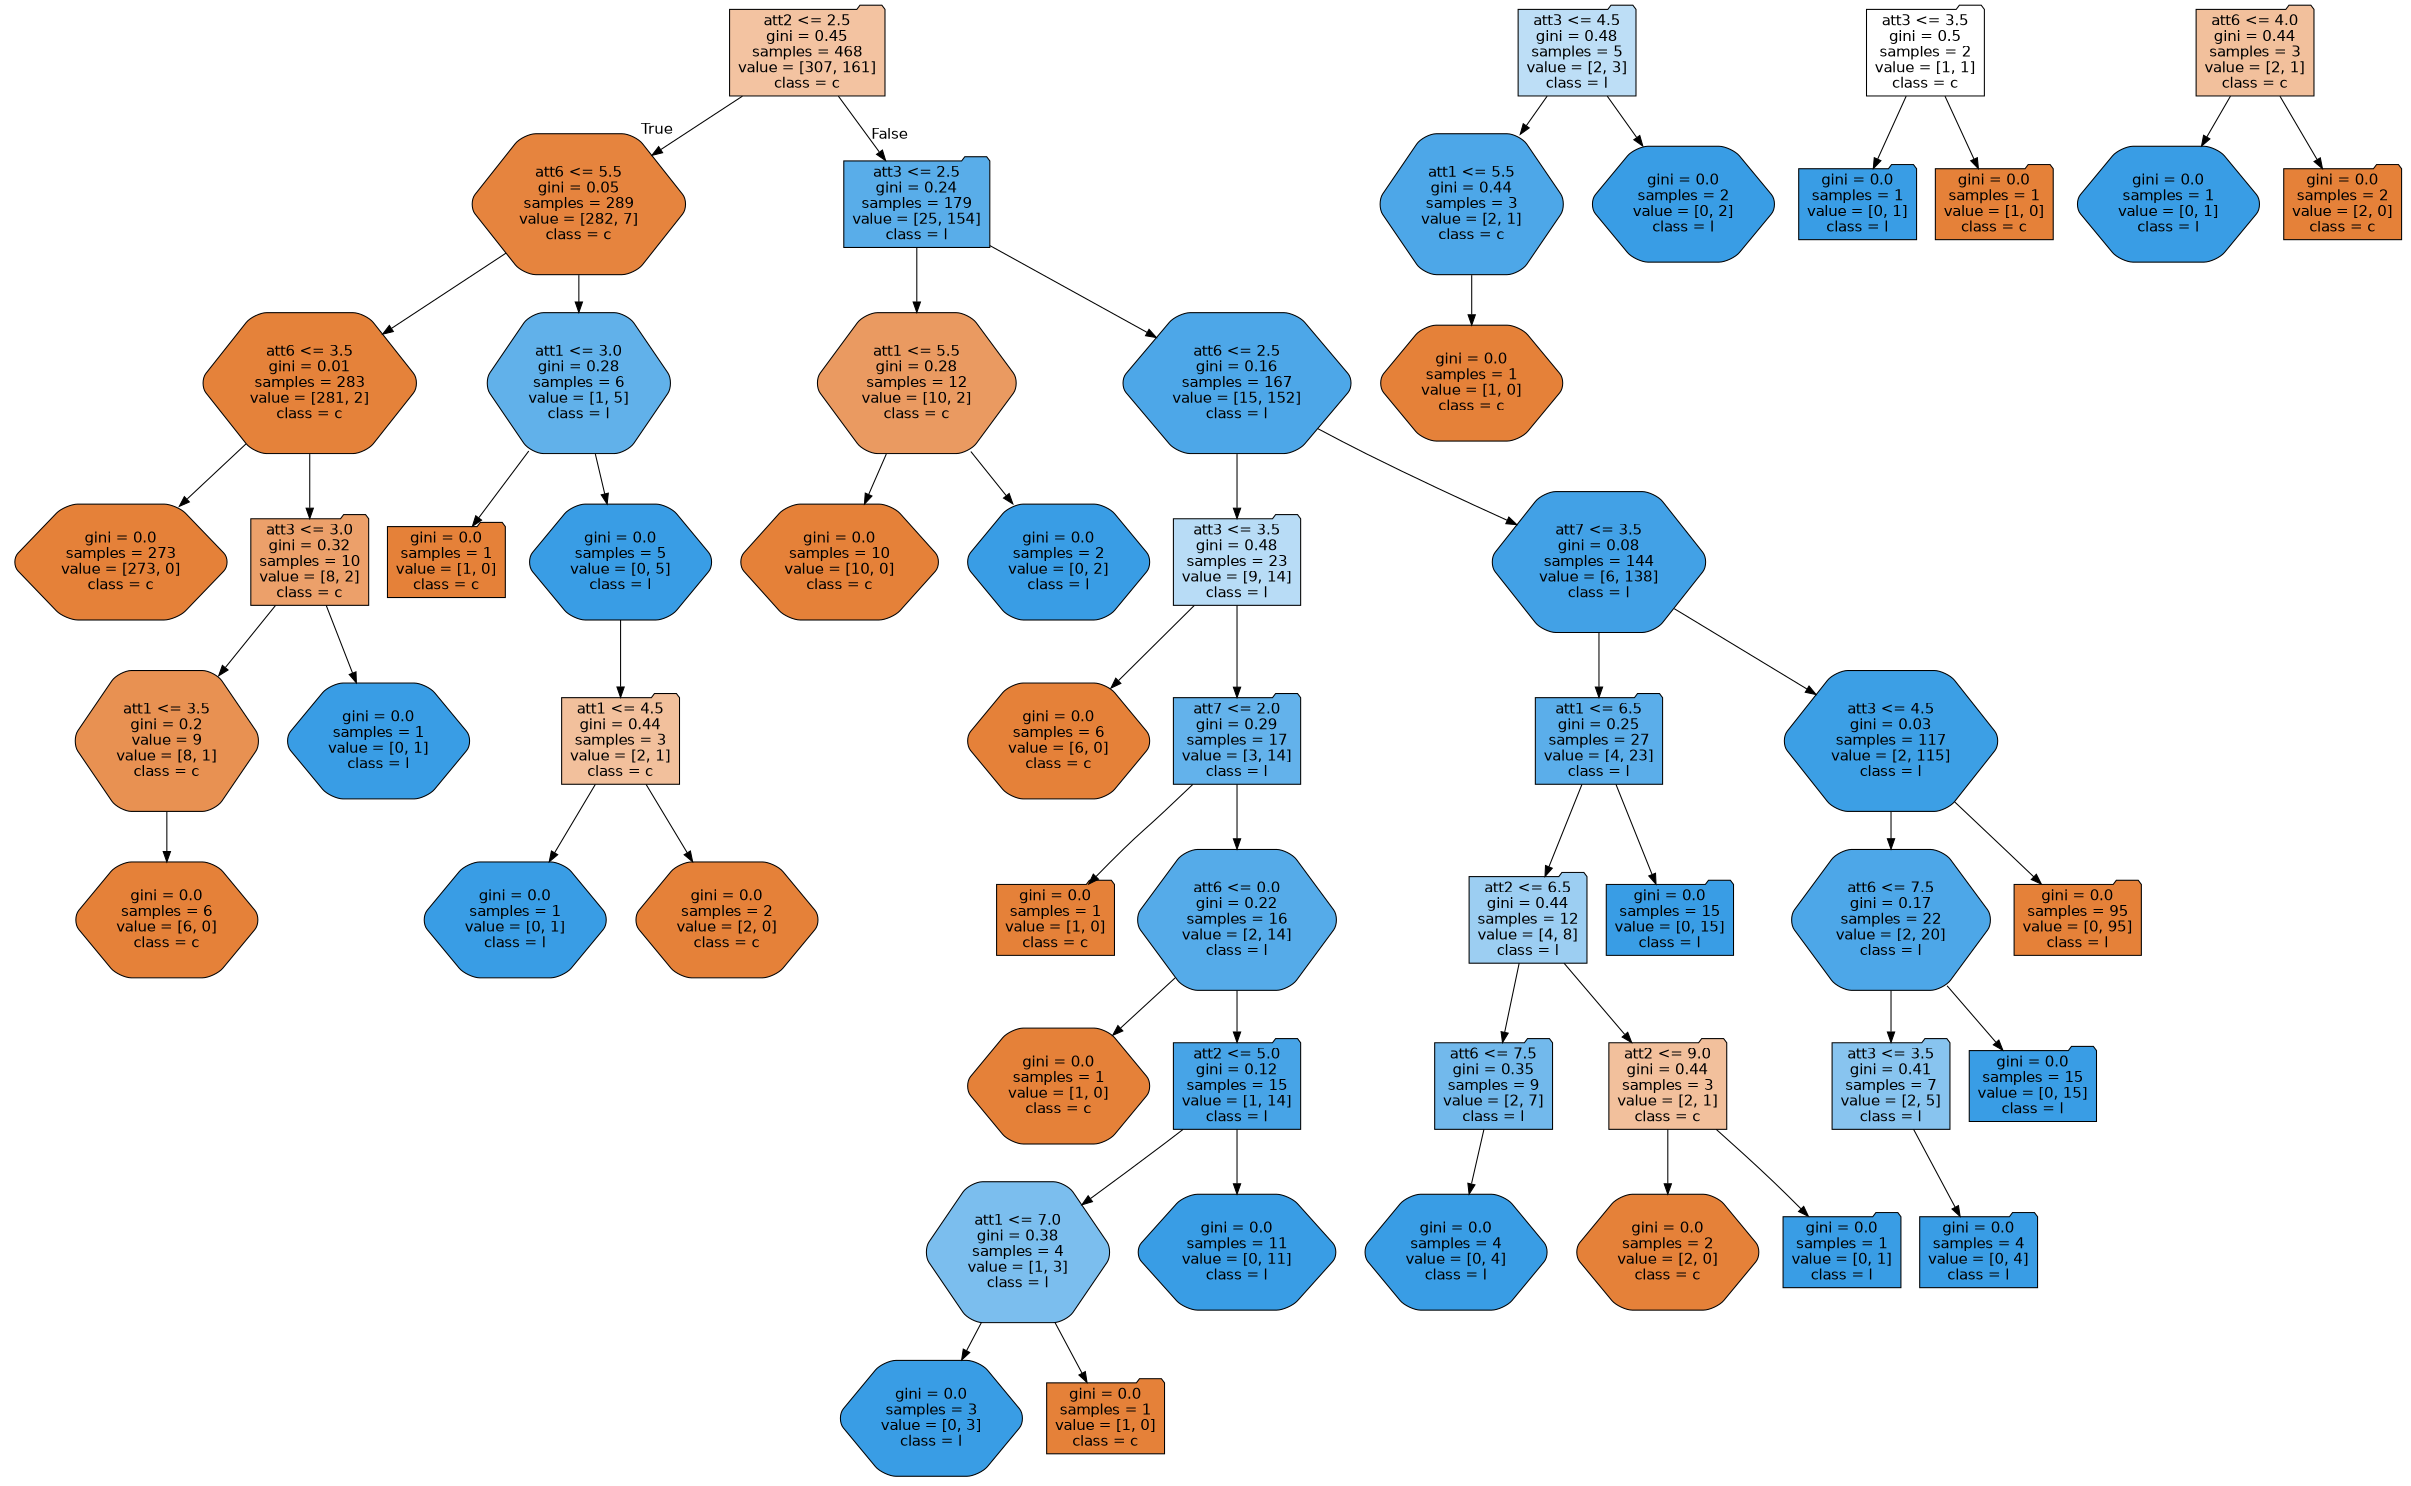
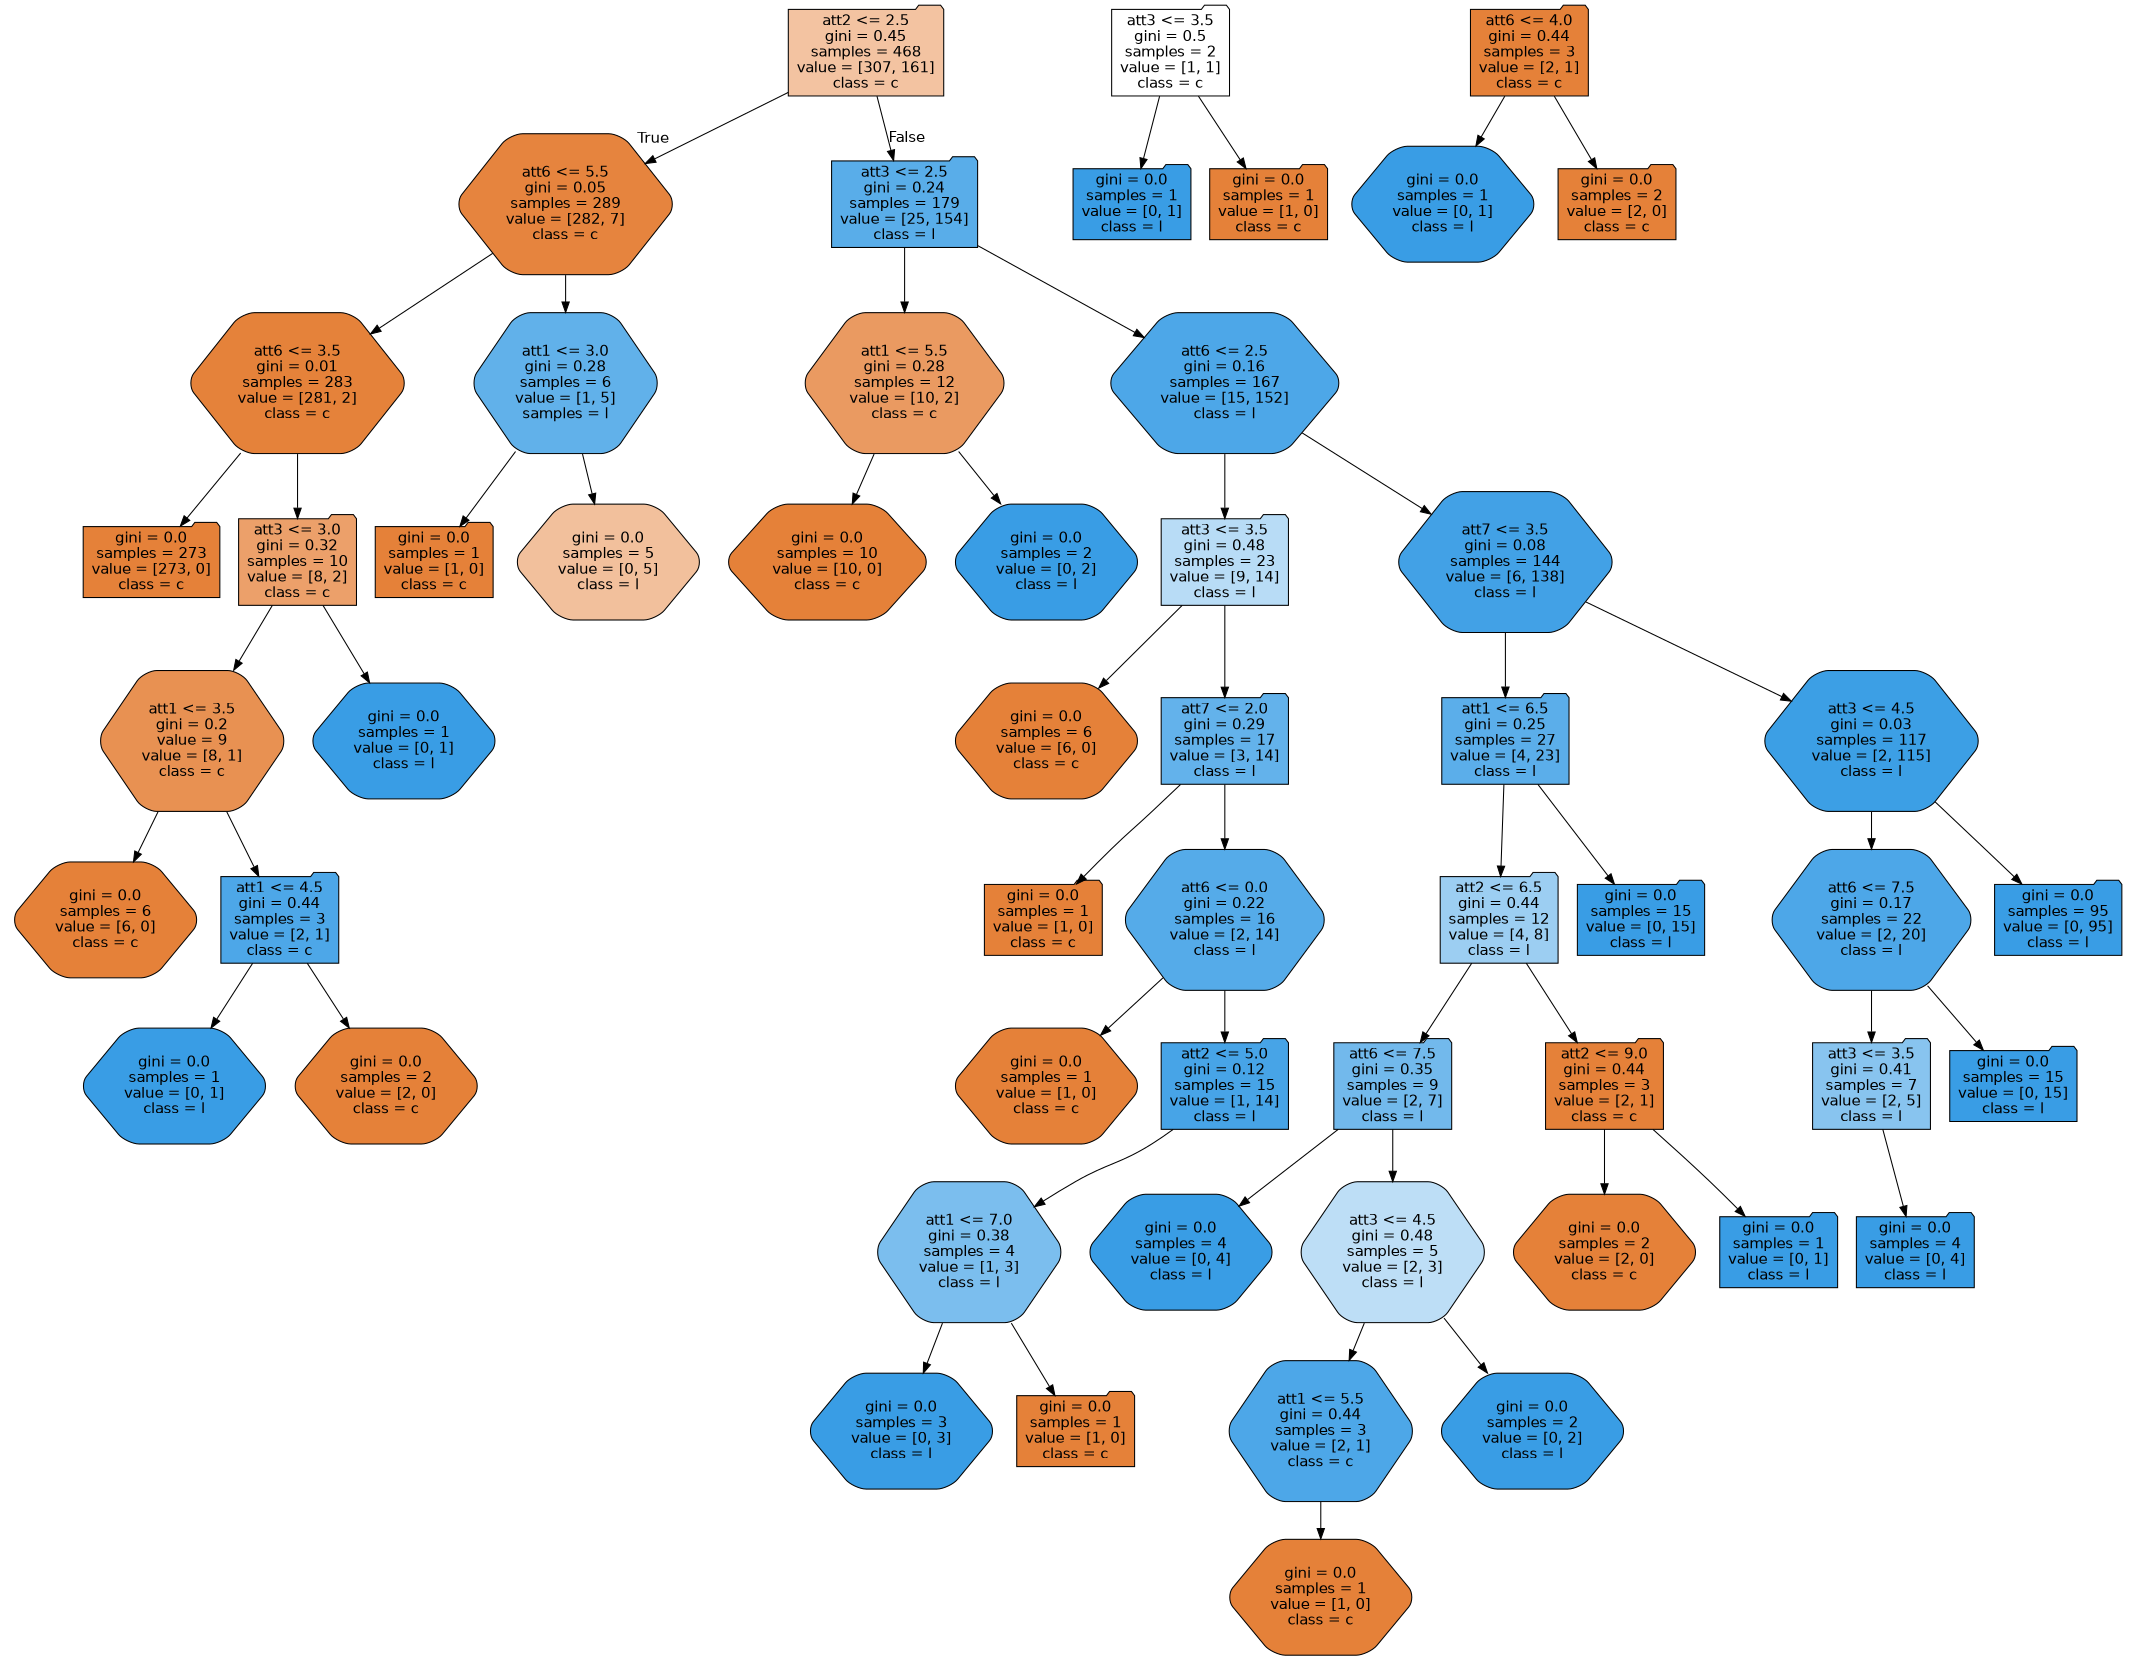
(1577, 53) -> (1393, 1252)
(2255, 53) -> (1529, 53)
(579, 383) -> (566, 383)
(121, 562) -> (152, 562)
(621, 562) -> (608, 562)
(621, 653) -> (240, 839)
(621, 741) -> (280, 920)
(2078, 920) -> (2058, 920)
(1668, 1086) -> (1605, 1086)
none -> (1393, 1150)
(1237, 1252) -> none
